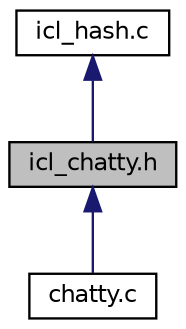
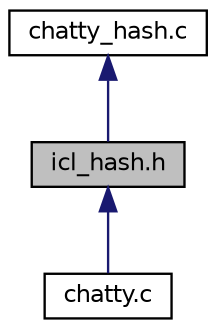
(93, 33) -> (108, 33)
(93, 164) -> (108, 164)
